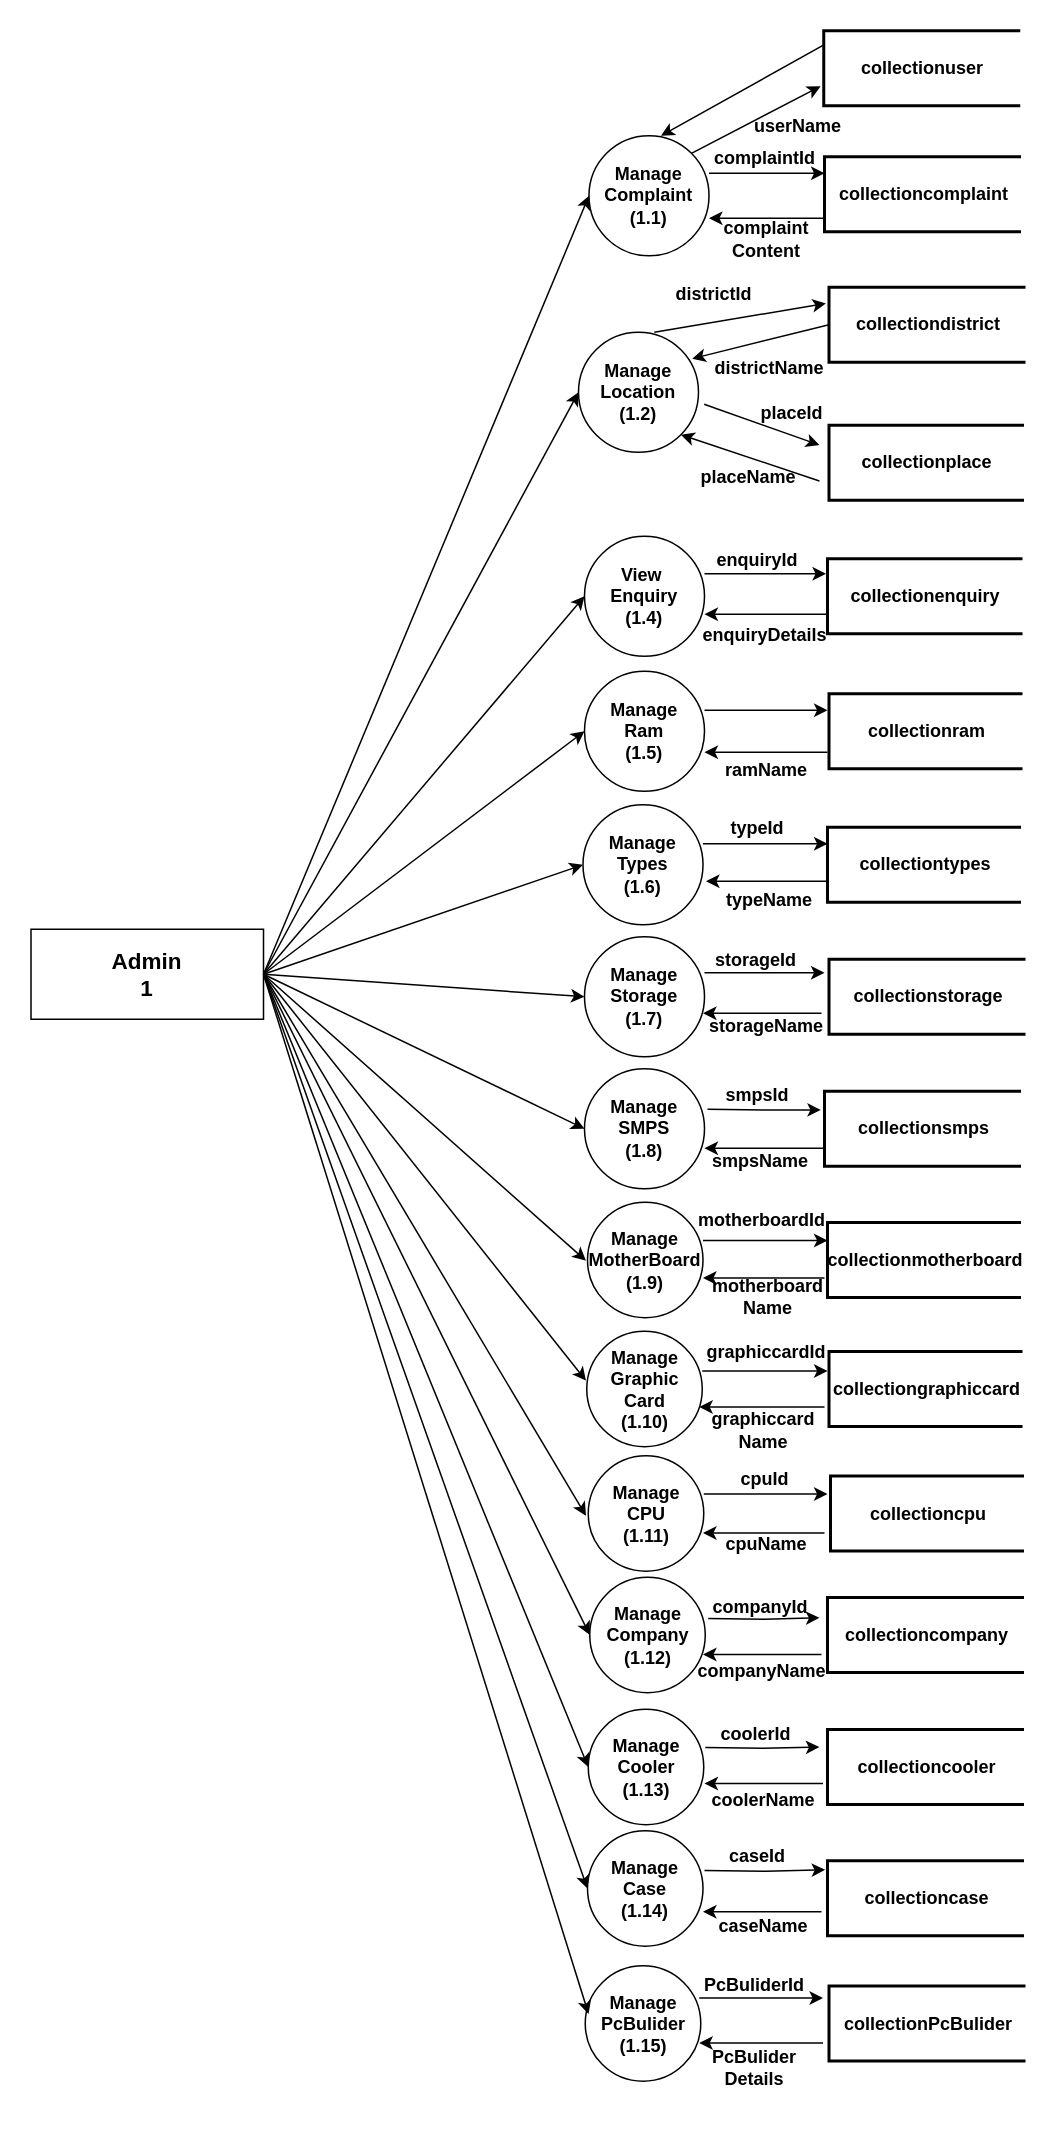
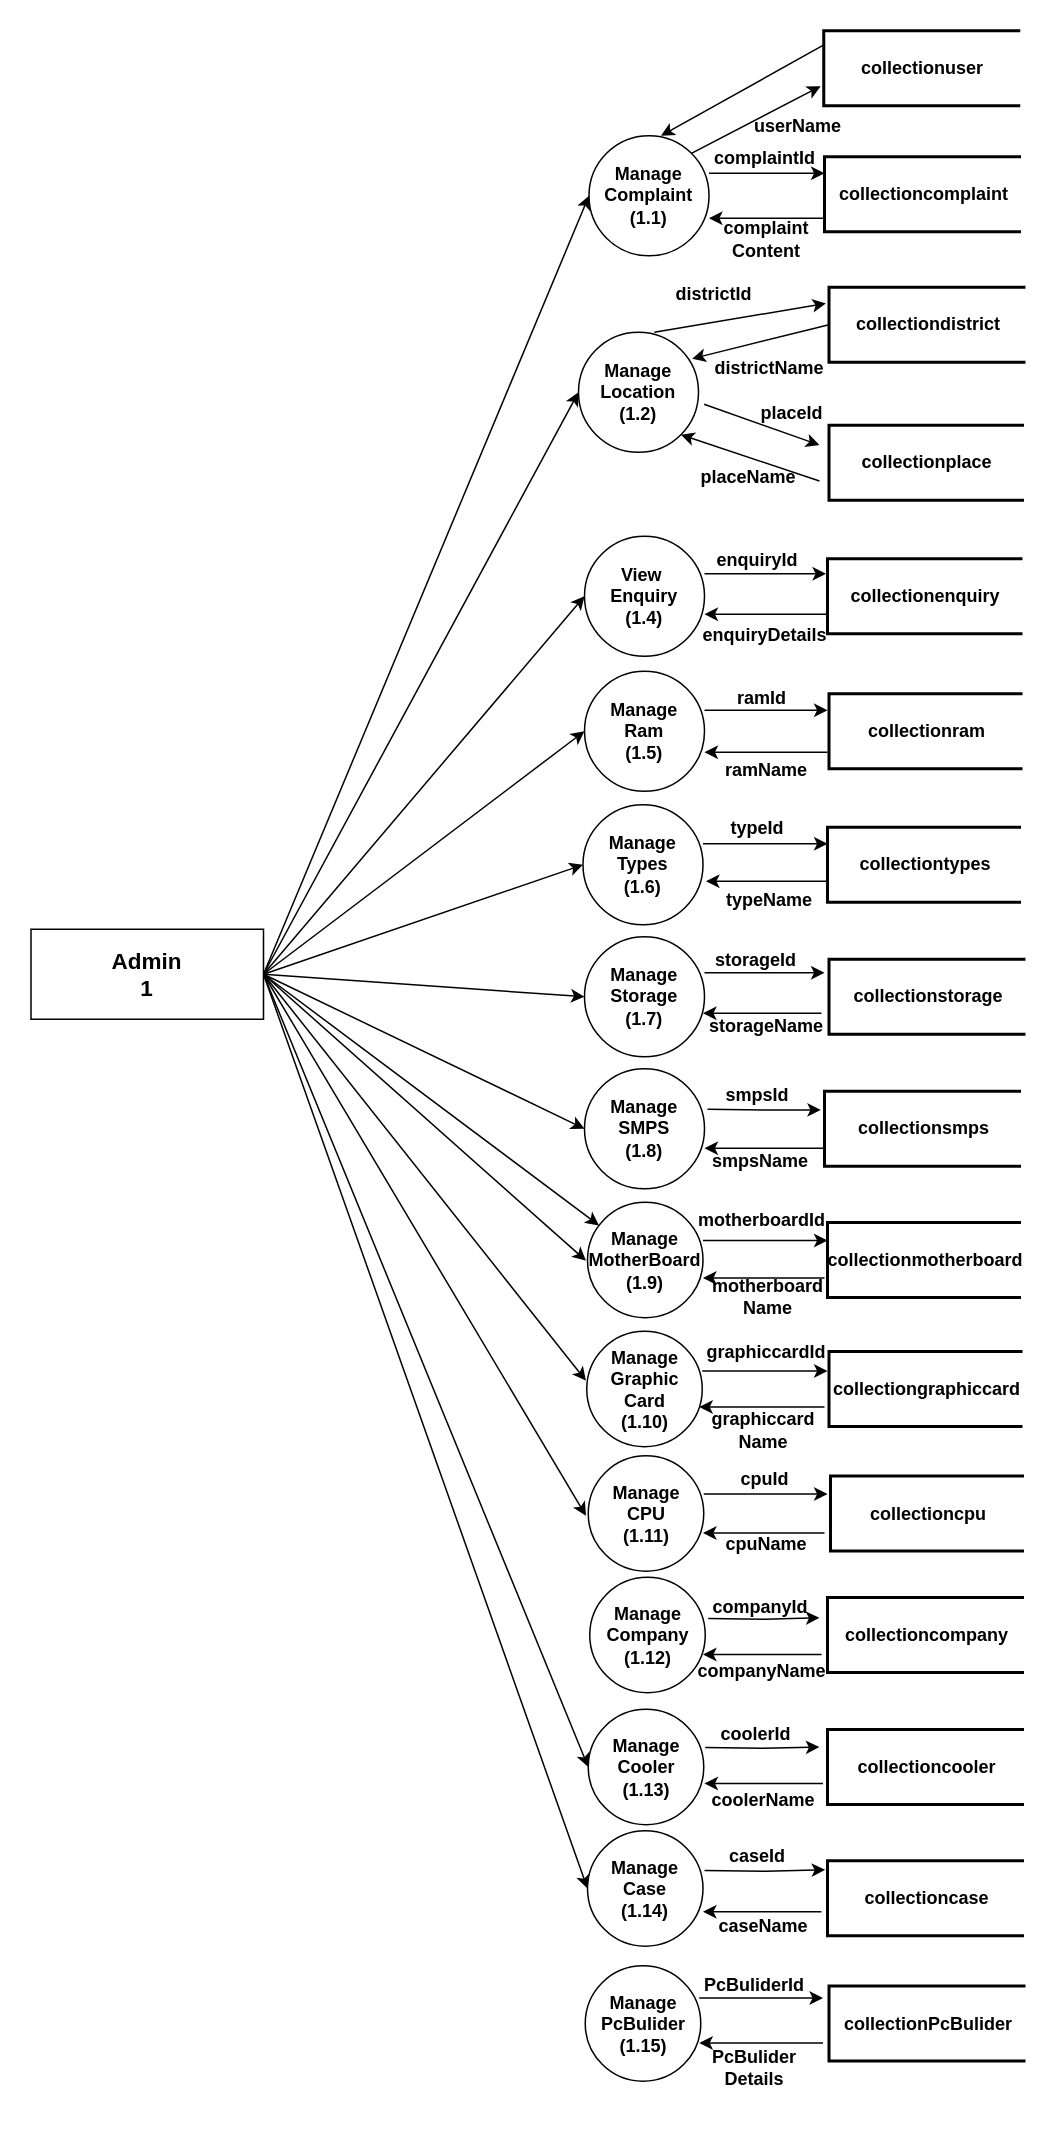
none -> (761, 698)
(431, 1314) -> (434, 1102)
(431, 1510) -> none
